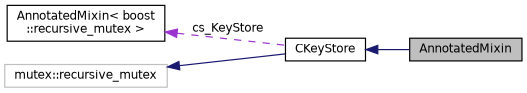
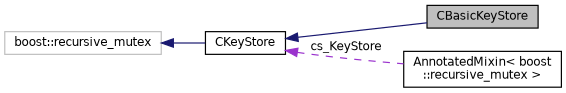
(231, 39) -> (350, 59)
(466, 50) -> (483, 17)
(86, 76) -> (83, 43)
